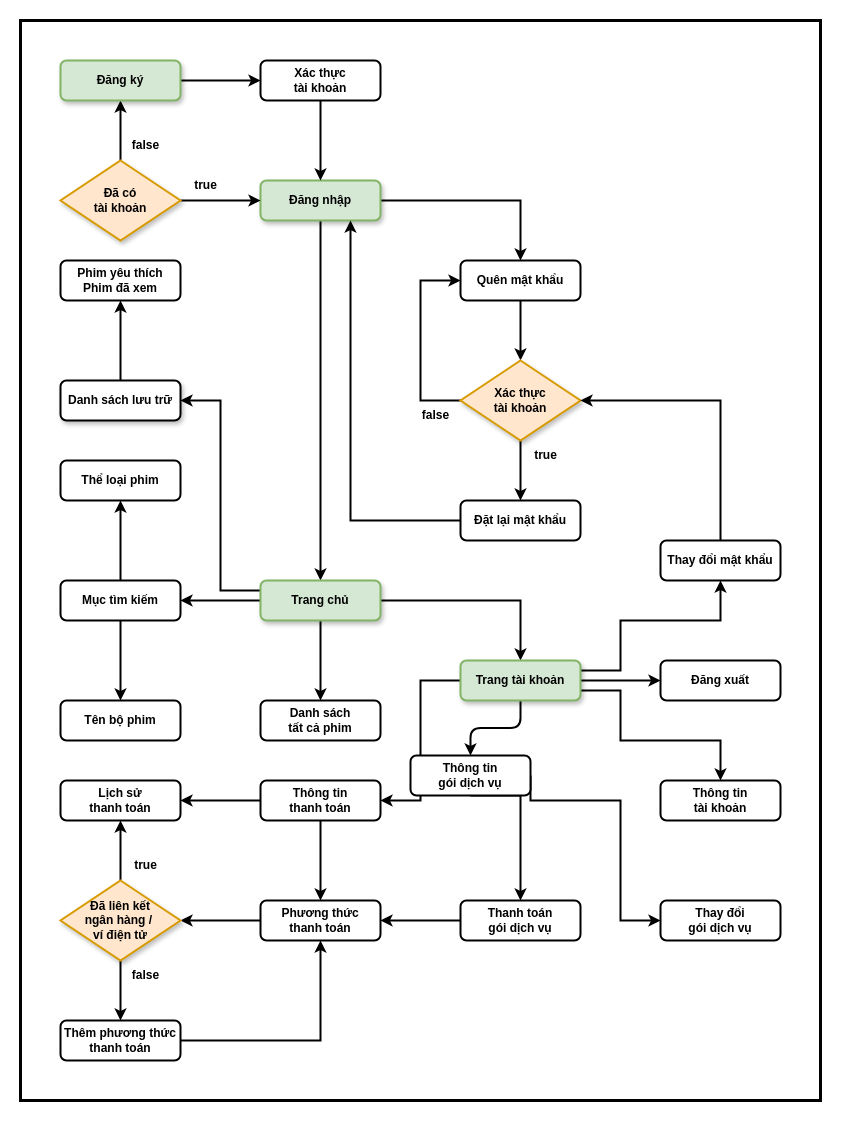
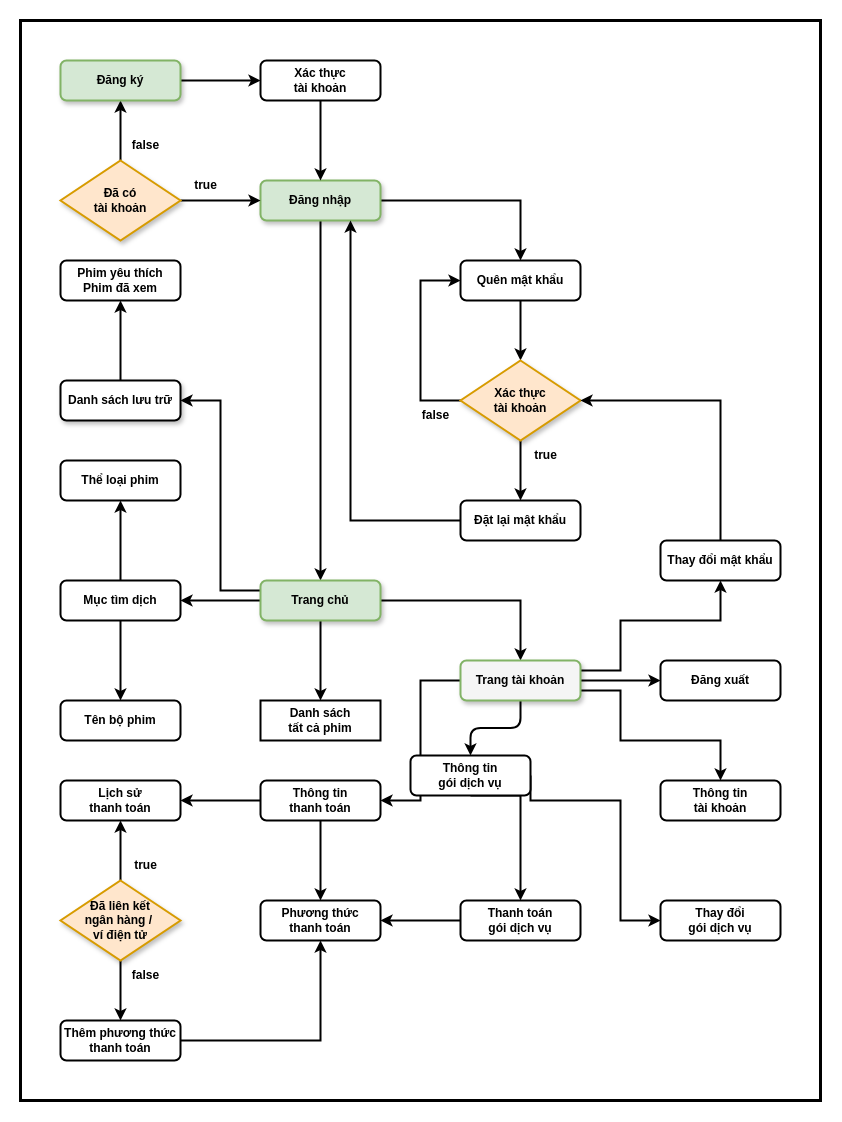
(121, 601) -> (121, 601)
(521, 681) -> (521, 681)
(321, 721) -> (321, 721)
(225, 921) -> none
